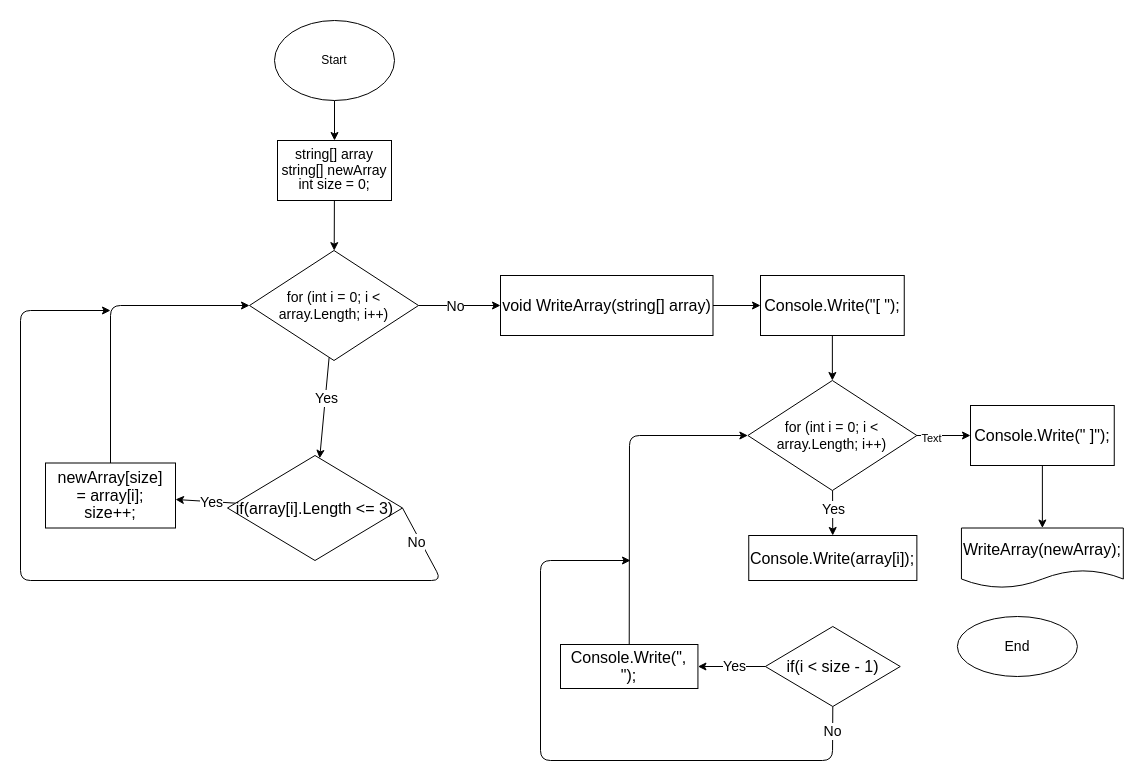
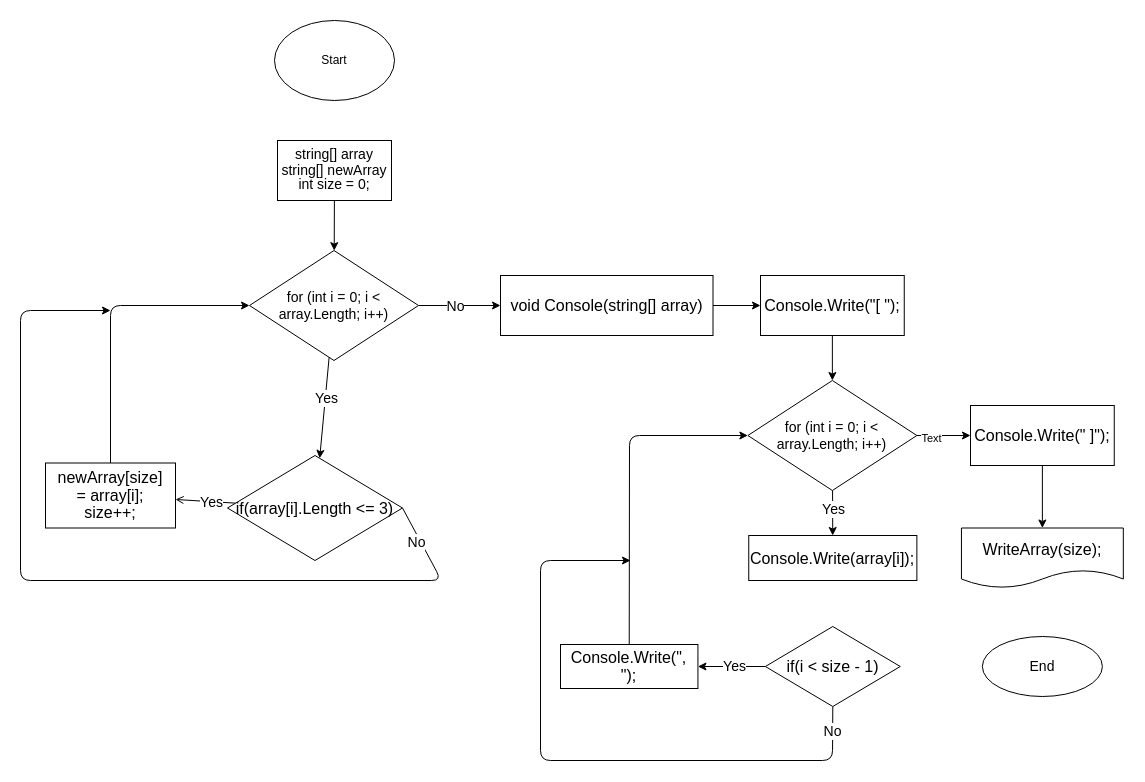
(335, 117) -> none
(607, 306) -> (607, 306)
(183, 500) -> (181, 500)
(1043, 550) -> (1043, 550)
(1017, 647) -> (1042, 667)
